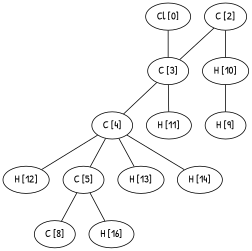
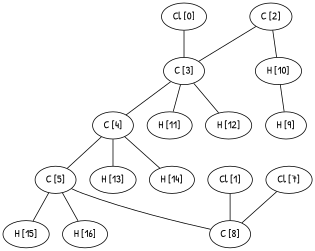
(70, 152) -> (206, 98)
none -> (230, 180)
none -> (289, 180)
none -> (26, 234)
